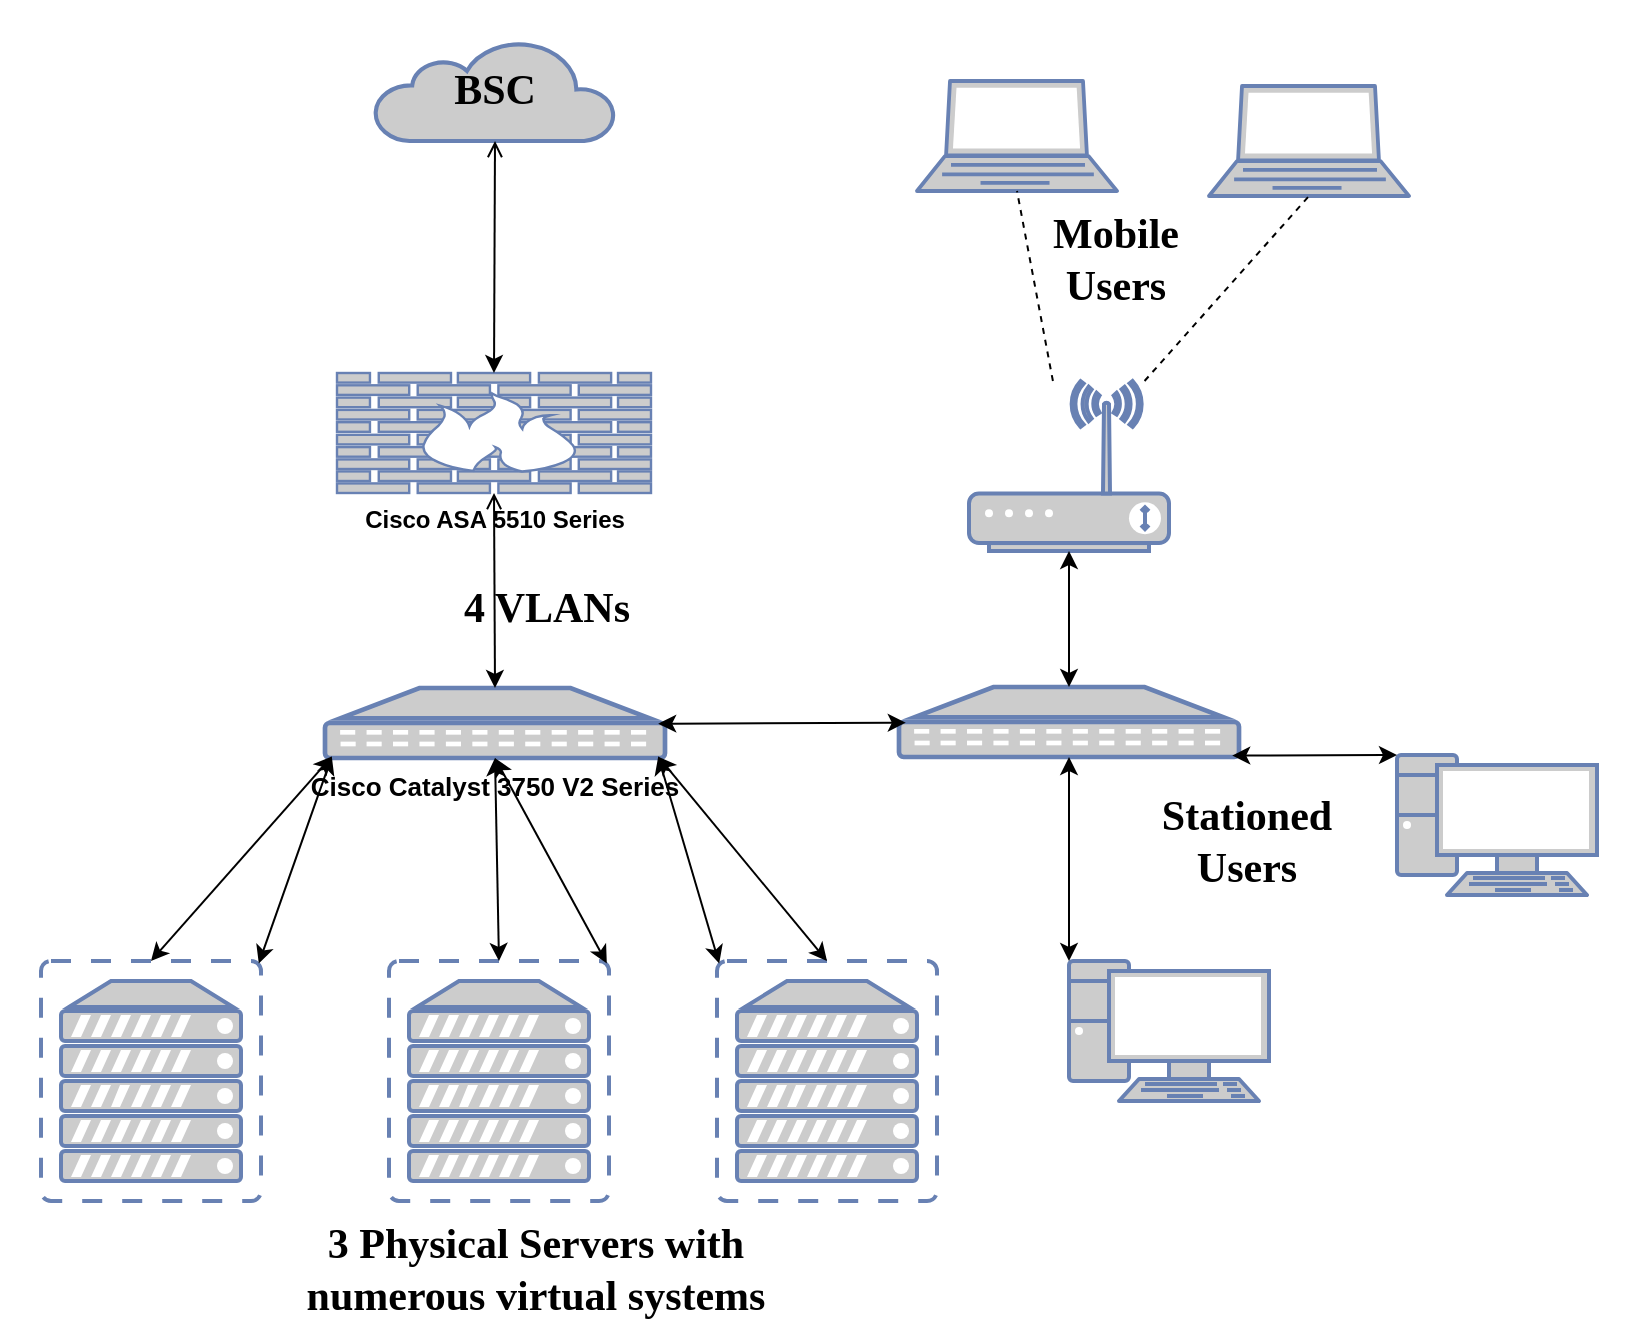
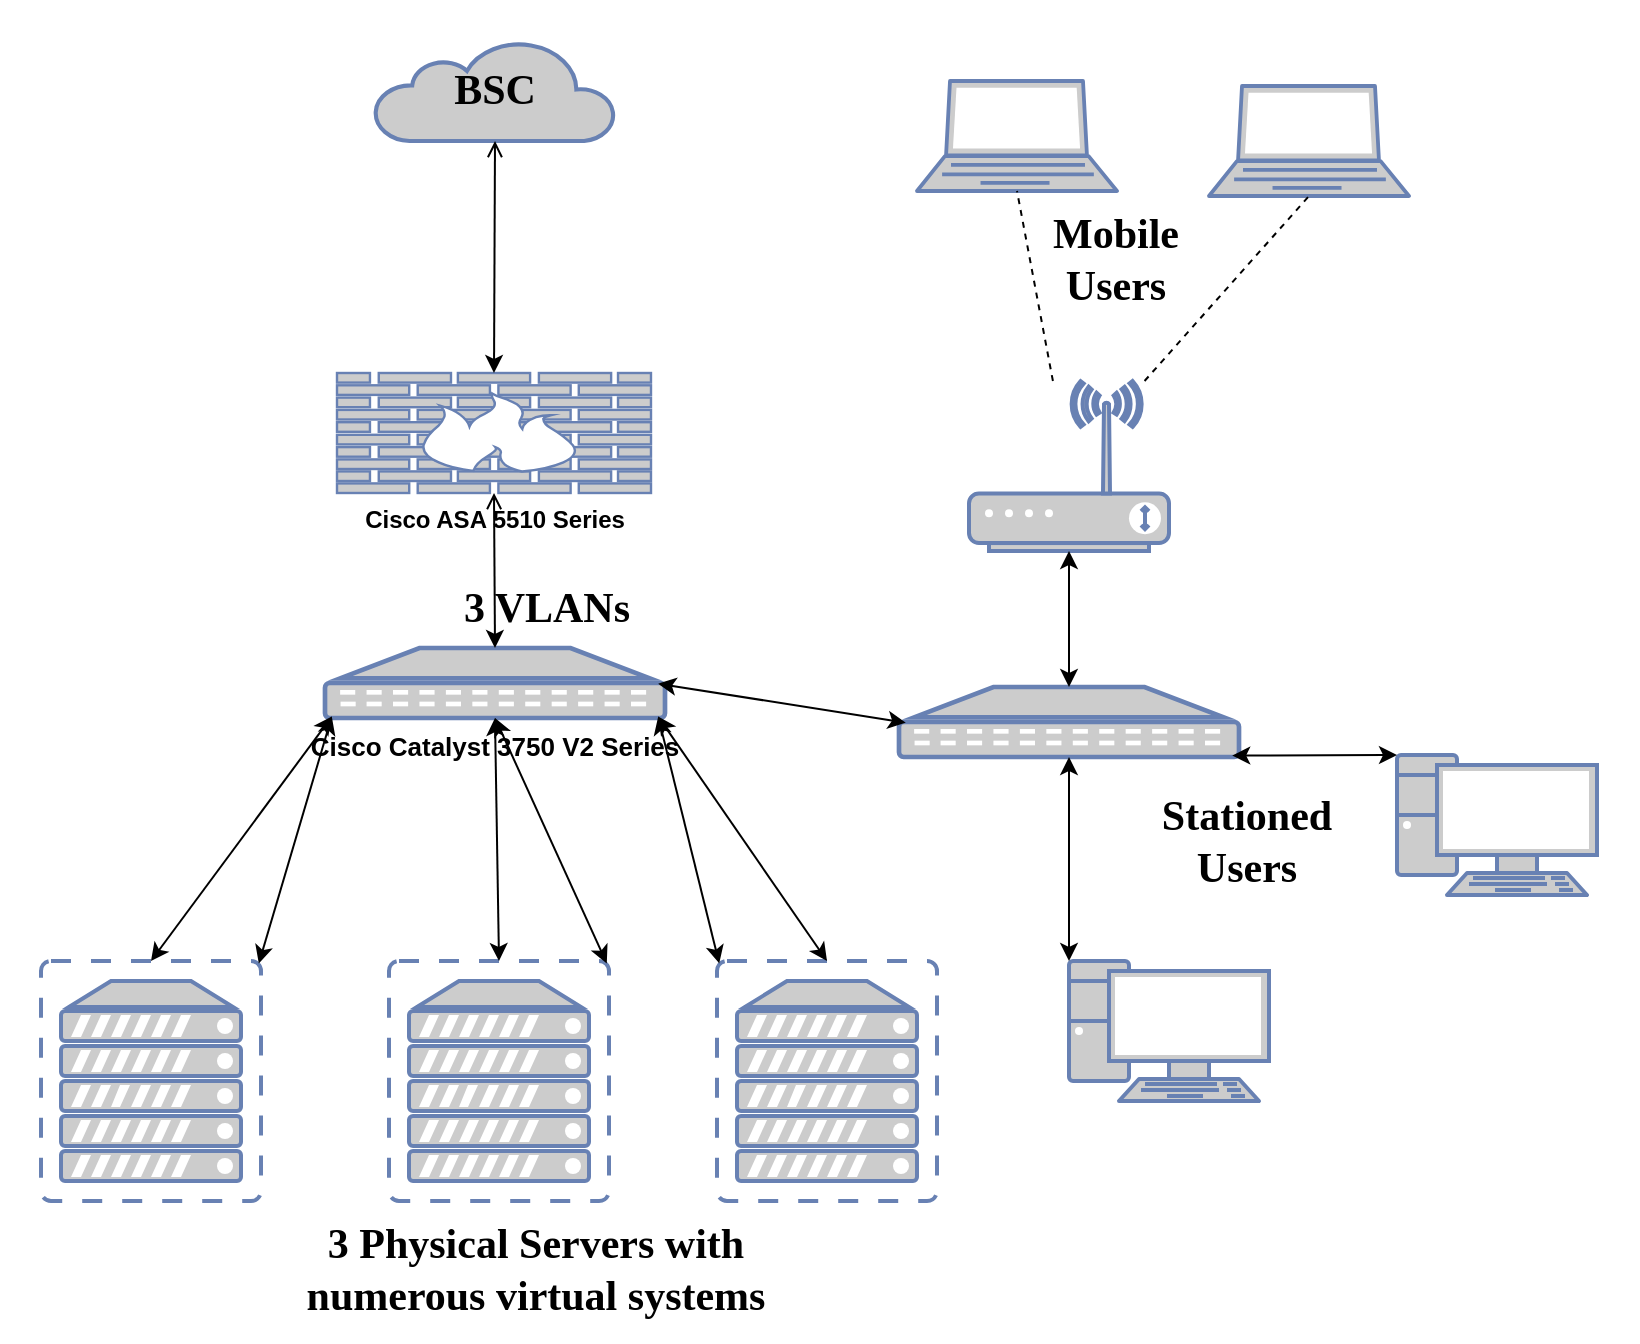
(548, 609) -> (548, 609)
(495, 723) -> (495, 683)
